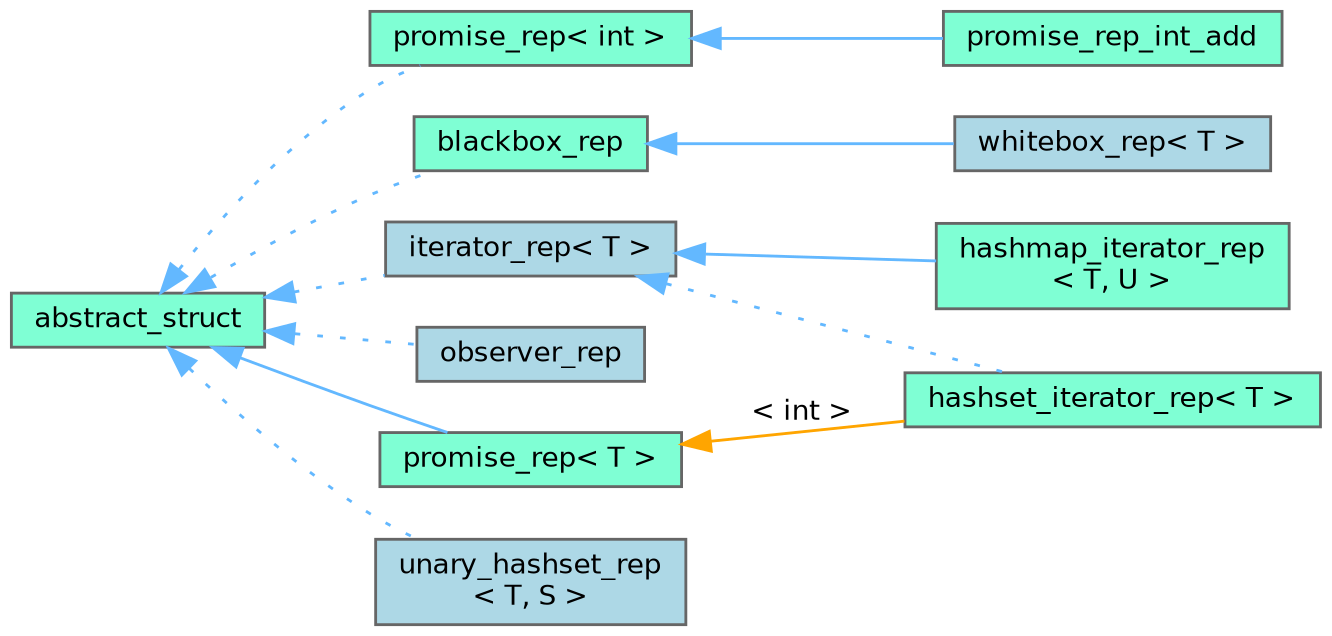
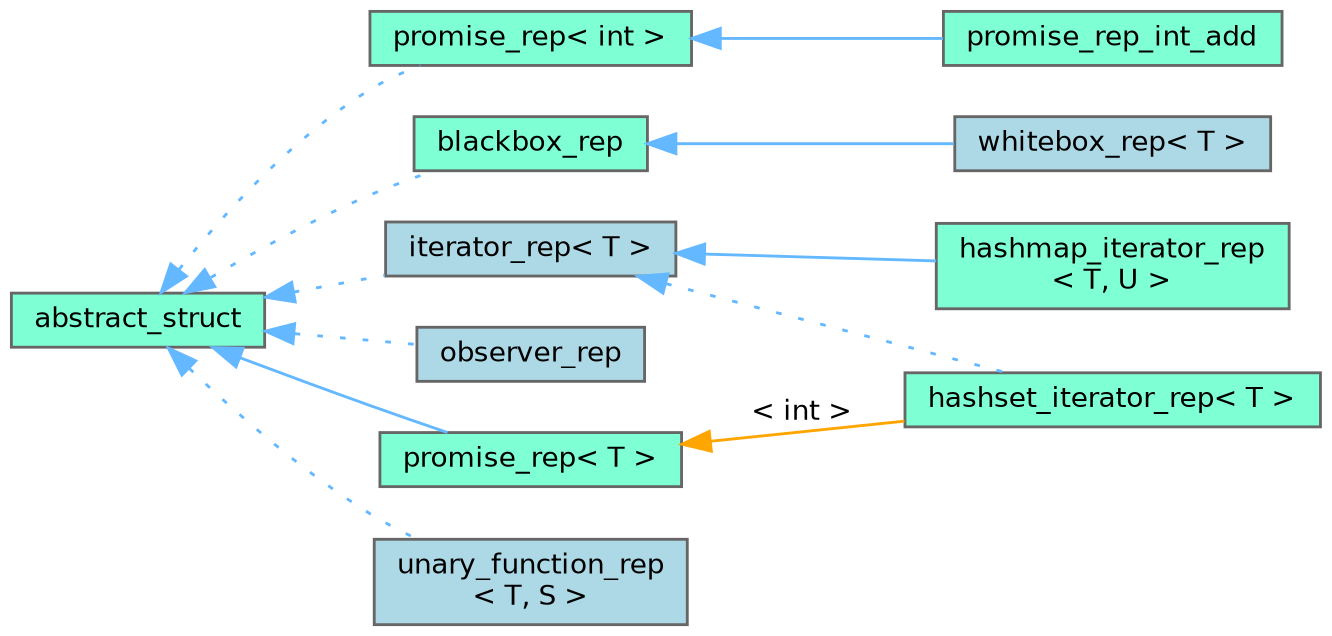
(531, 582) -> (531, 582)
